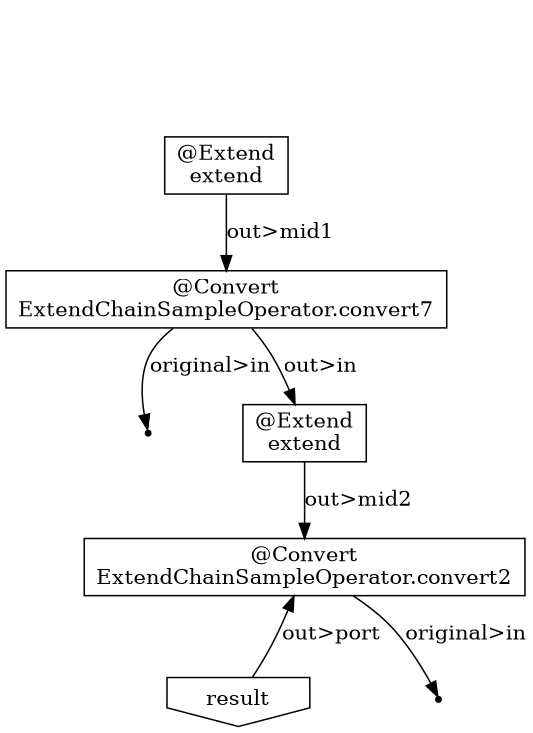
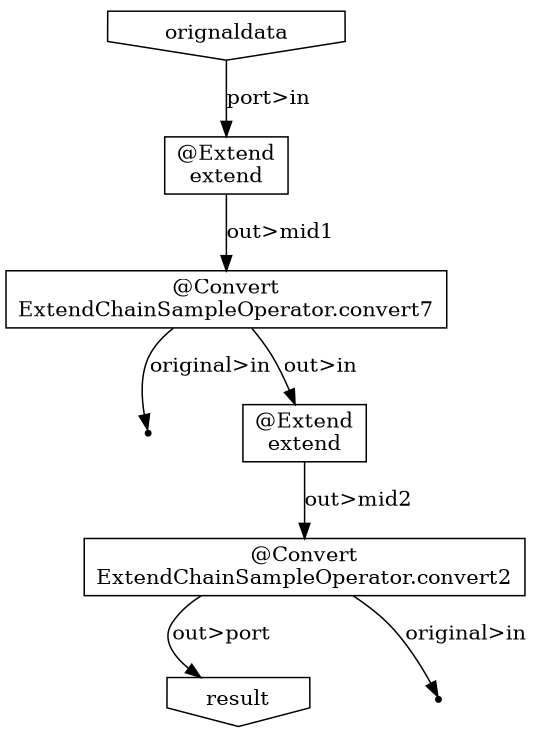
none -> (226, 33)
(272, 645) -> (169, 629)
